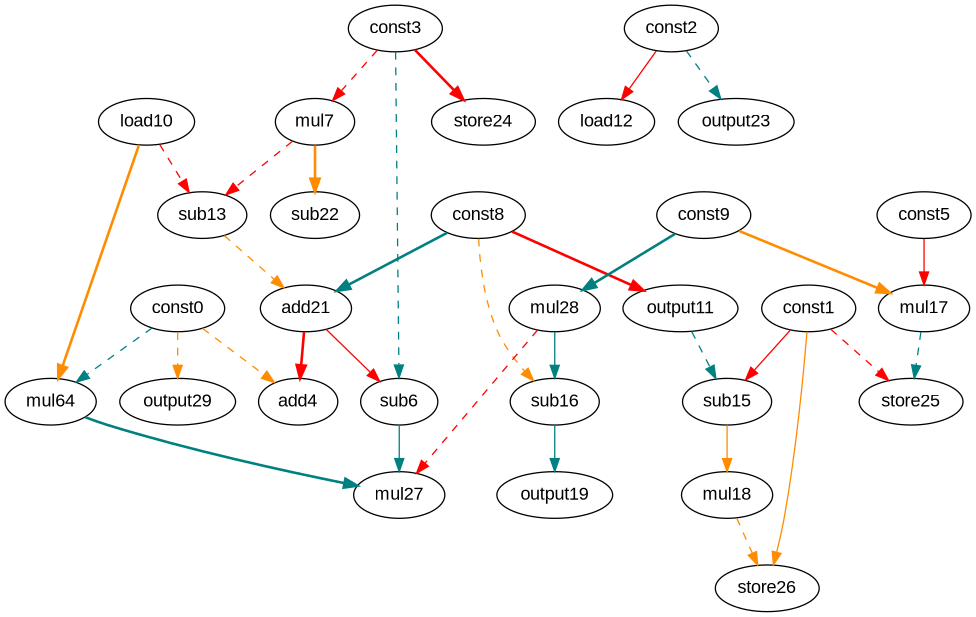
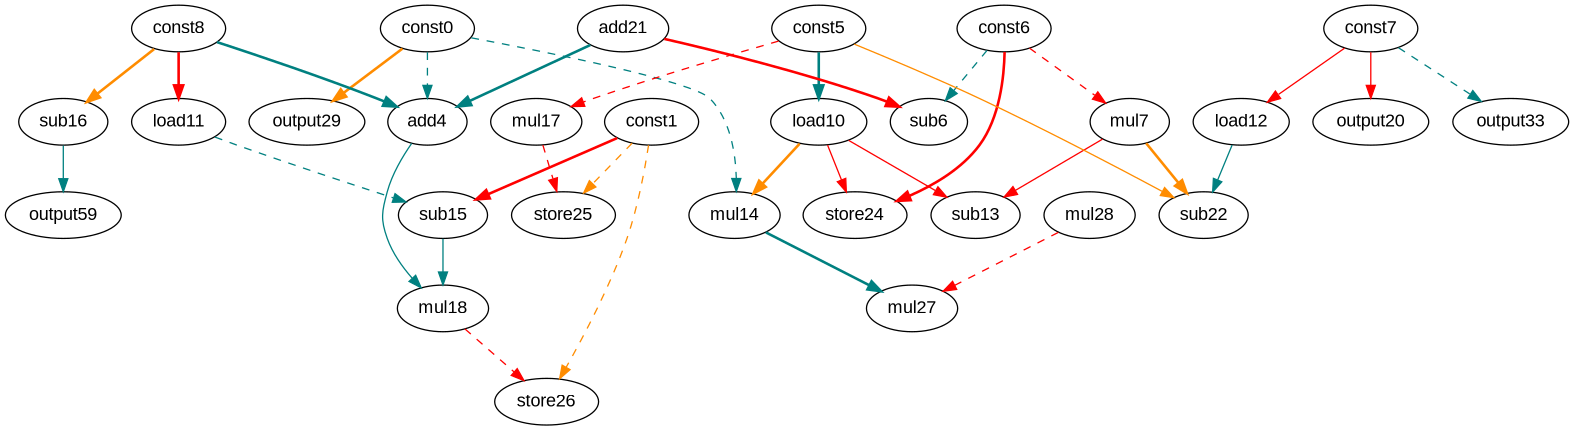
(395, 29) -> (1004, 29)
(671, 29) -> (1371, 29)
none -> (819, 69)
none -> (1010, 113)
(736, 122) -> (1511, 122)
none -> (1371, 122)
(171, 163) -> (892, 165)
none -> (835, 163)
none -> (1225, 163)
(264, 164) -> (1059, 165)
none -> (383, 212)
(704, 215) -> none
(408, 254) -> (301, 71)
(924, 255) -> (680, 70)
(249, 257) -> none
(680, 308) -> (179, 122)
(490, 309) -> (126, 71)
(178, 349) -> (373, 71)
(303, 349) -> (530, 73)
(555, 349) -> none
(918, 349) -> (547, 159)
(772, 350) -> (559, 163)
(233, 351) -> (427, 69)
(348, 351) -> (777, 67)
(855, 351) -> (613, 163)
(51, 402) -> (735, 215)
(399, 442) -> none
(727, 442) -> (443, 255)
(796, 442) -> (619, 260)
(555, 495) -> (63, 215)
(745, 536) -> (489, 350)
